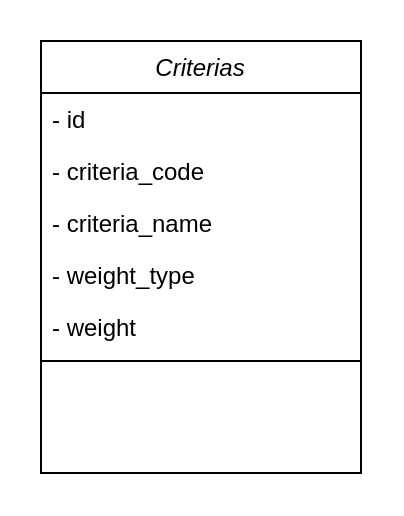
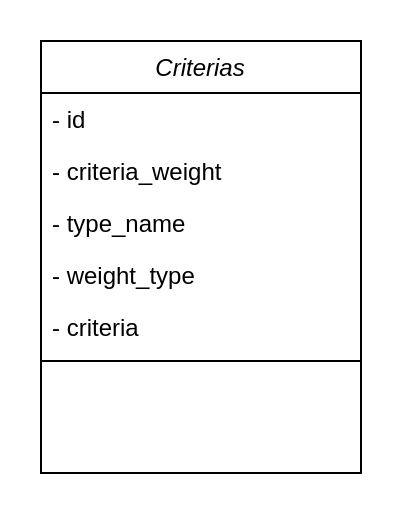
(143, 172) -> (154, 172)
(143, 224) -> (123, 224)
(100, 328) -> (110, 328)
